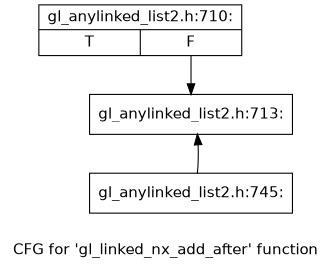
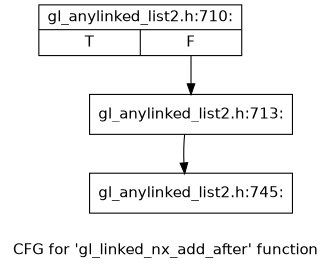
(198, 159) -> (184, 148)
